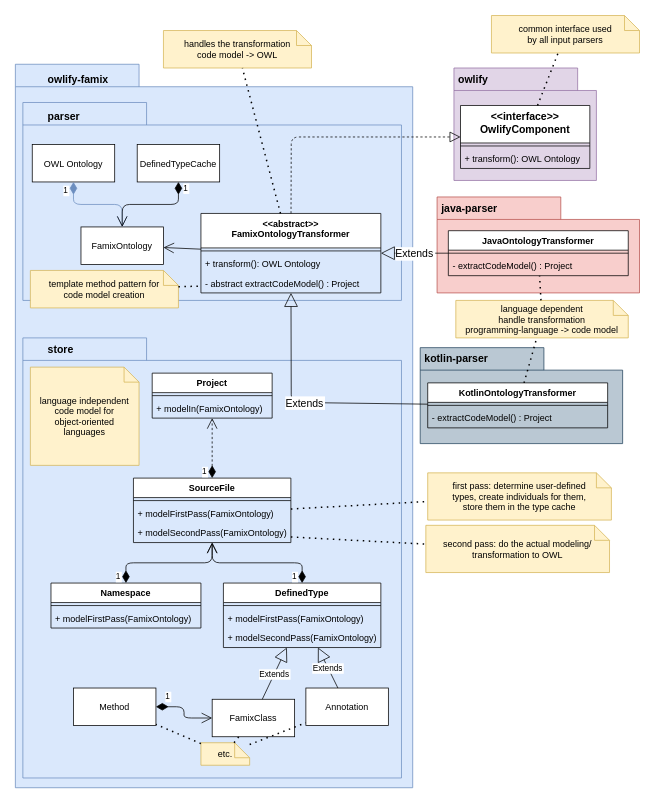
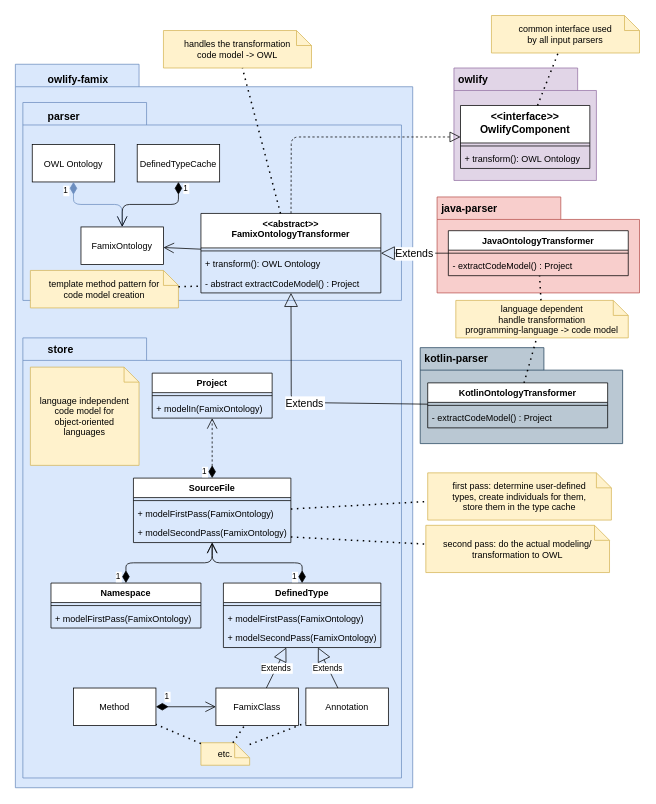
(254, 718) -> (257, 707)
